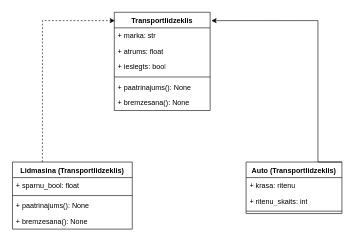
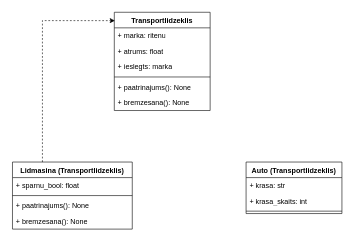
(268, 21) -> none
(139, 36) -> (144, 36)
(145, 68) -> (147, 68)
(276, 186) -> (271, 186)
(285, 202) -> (284, 202)
